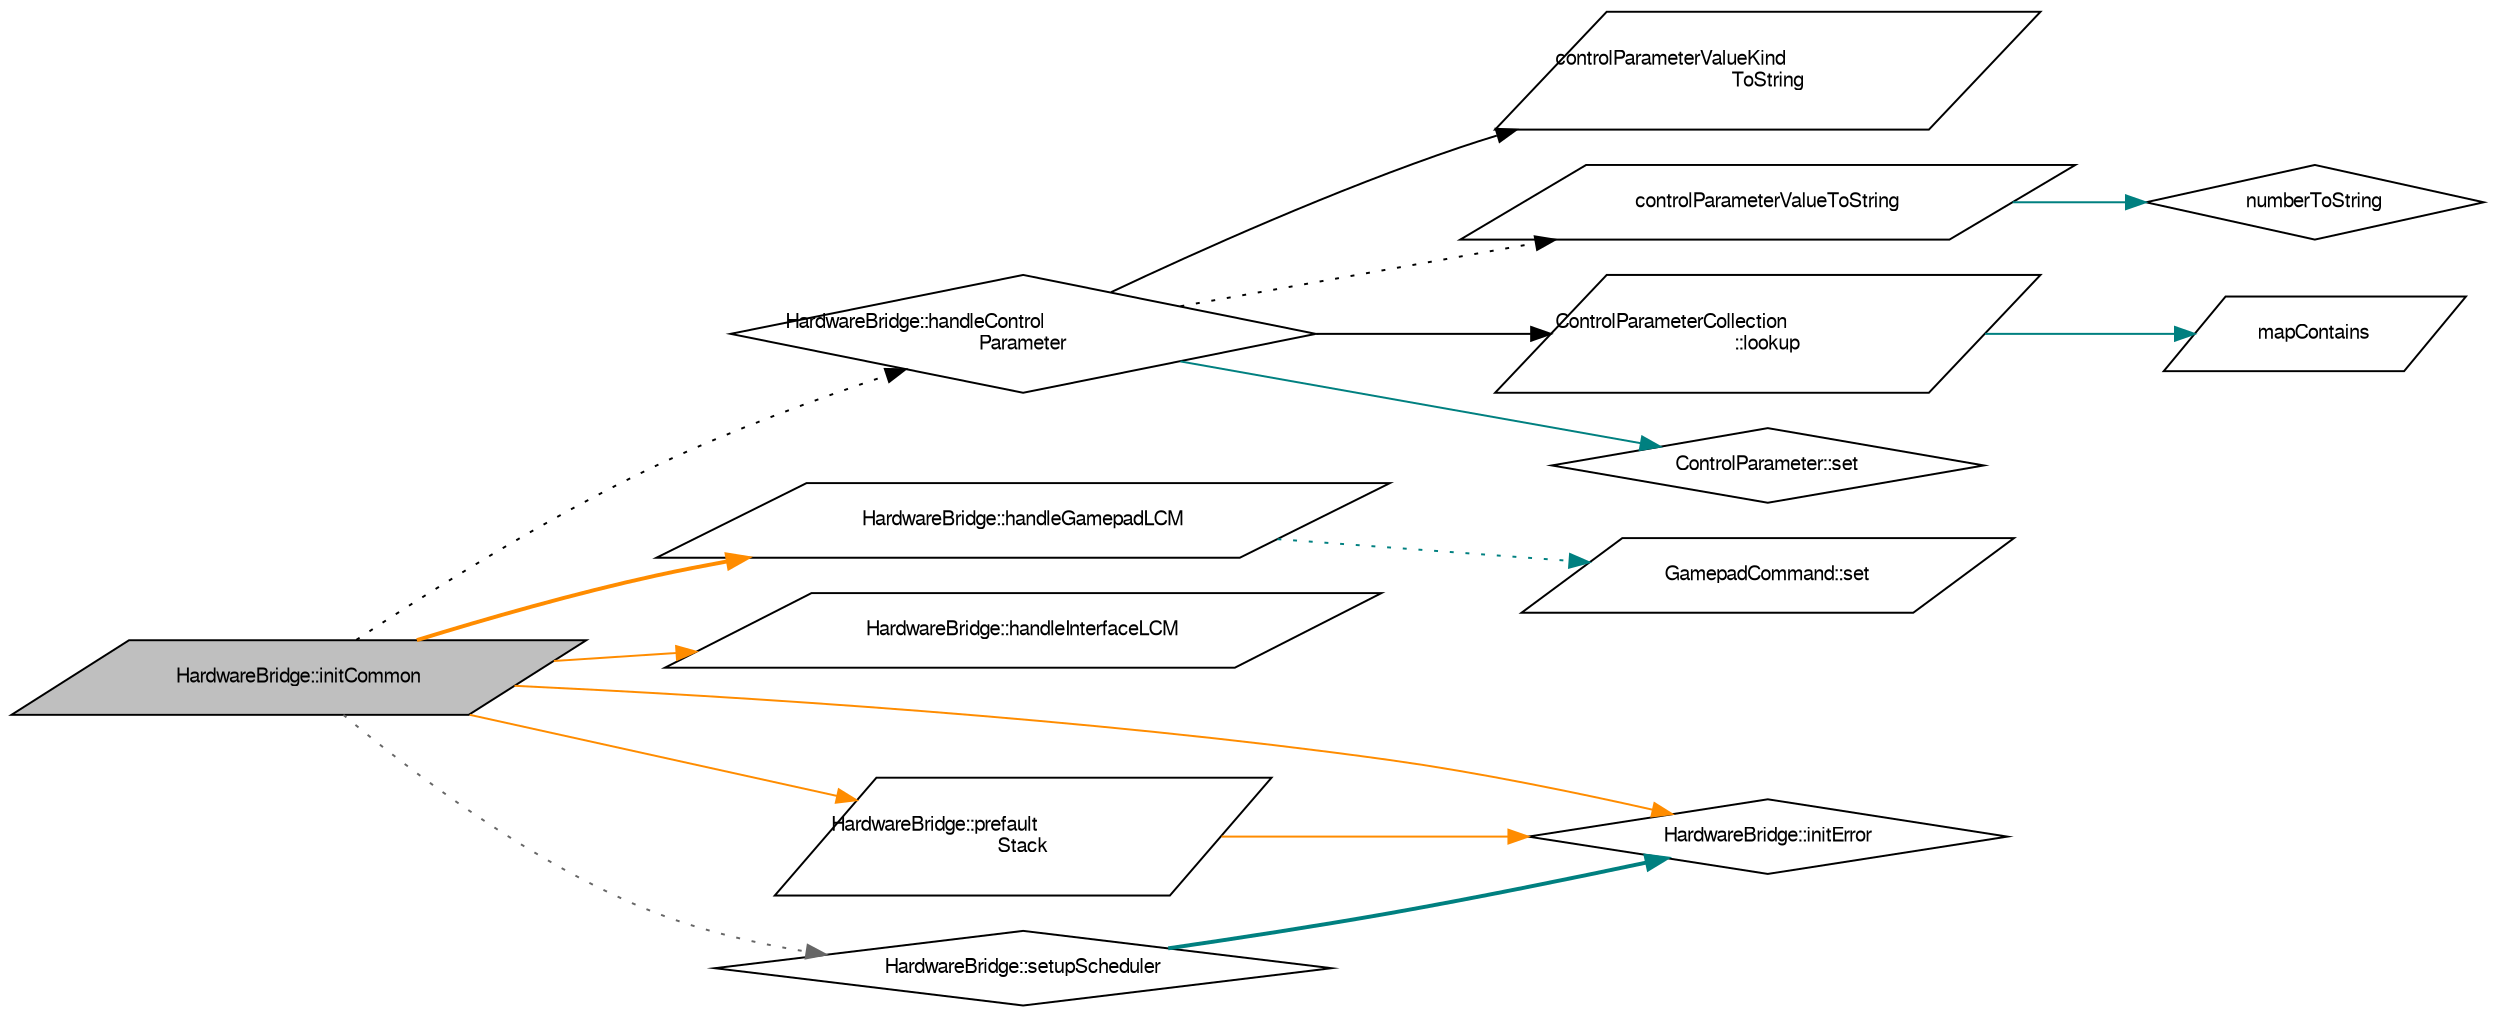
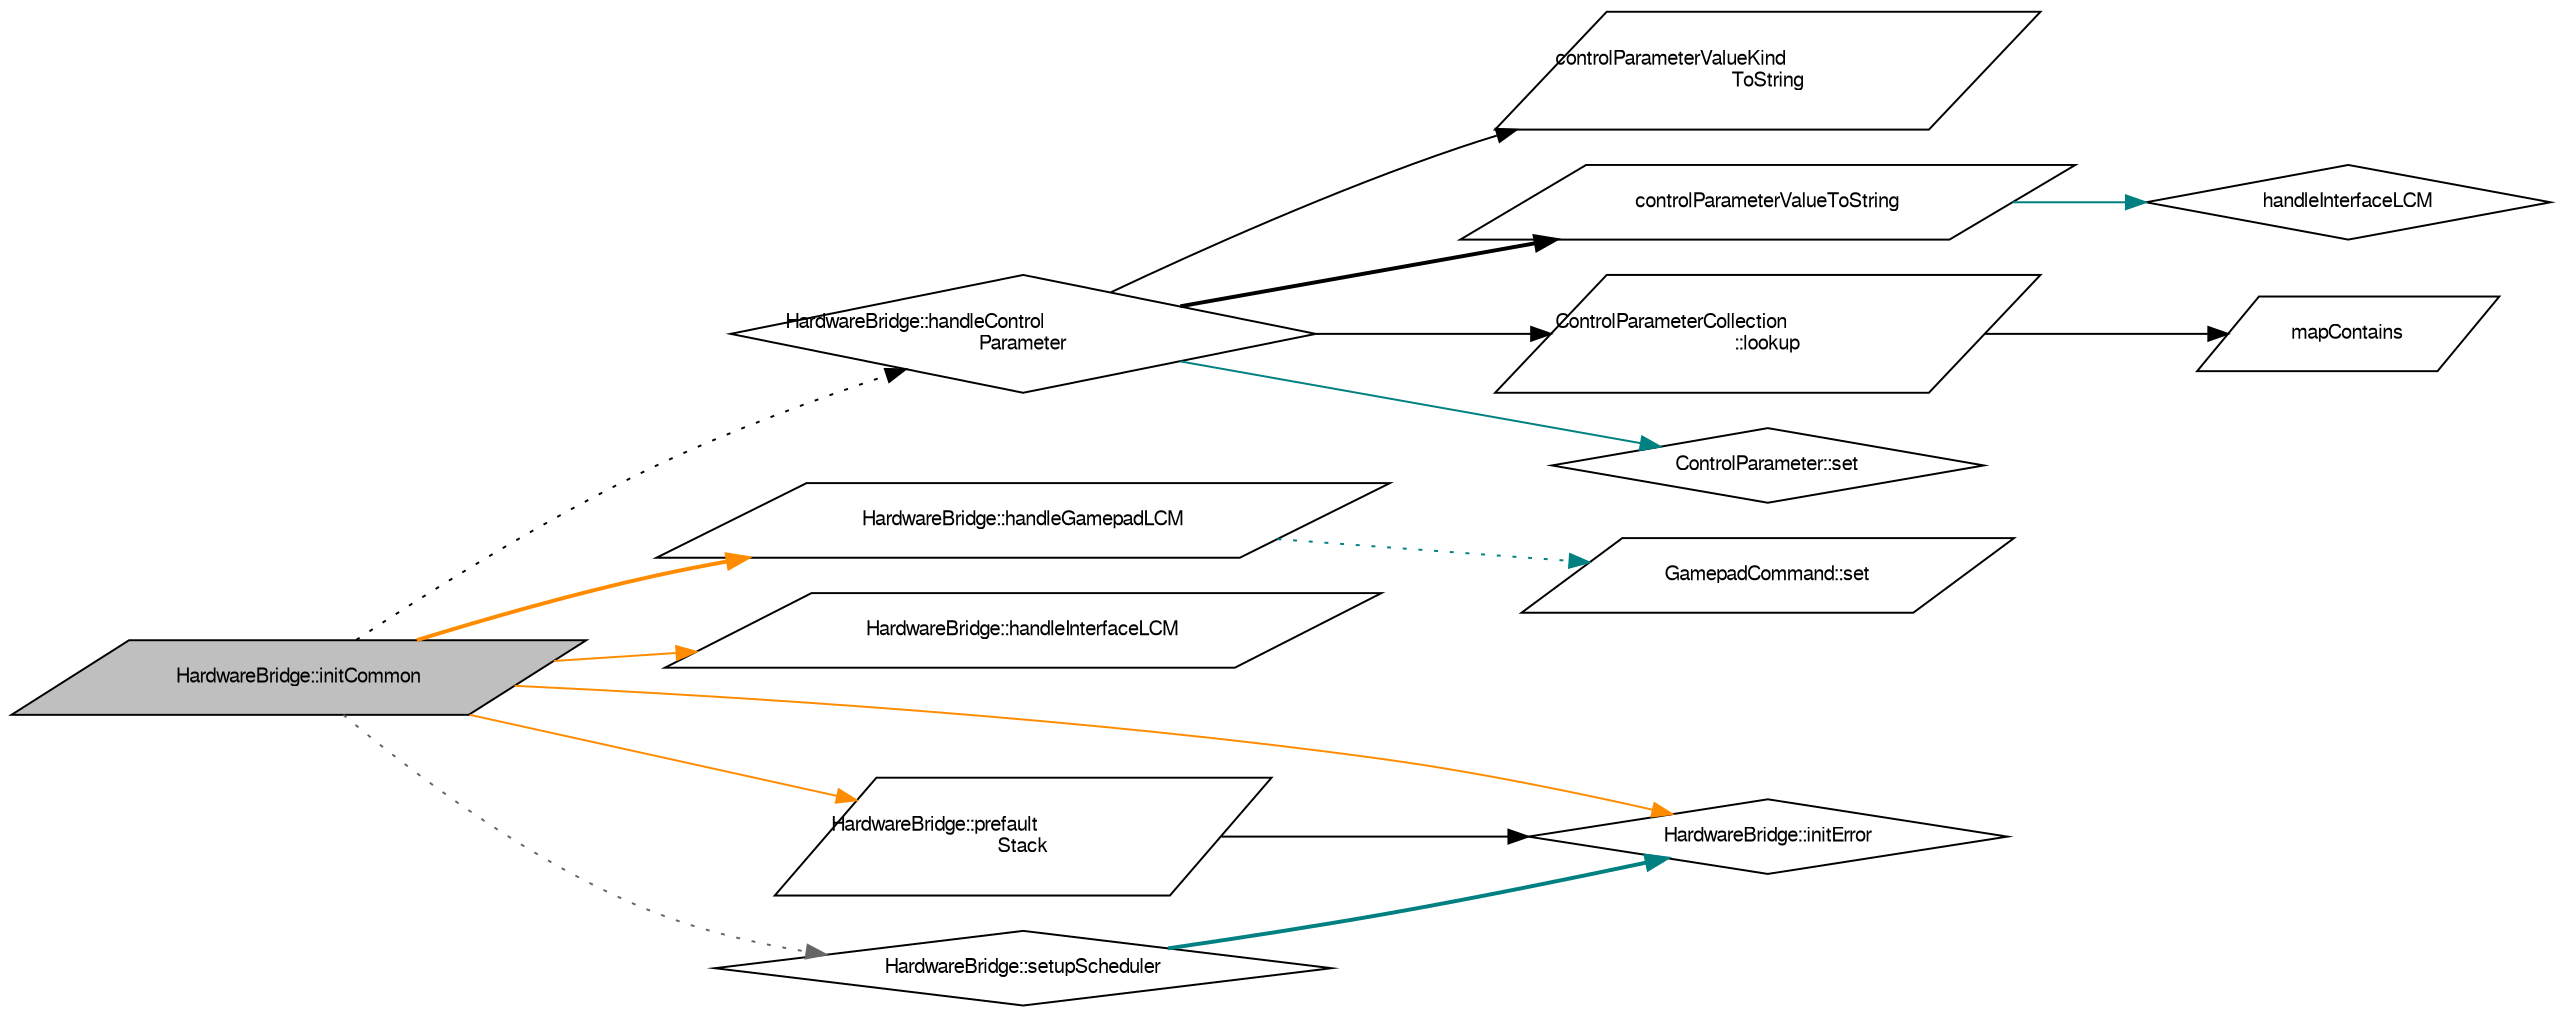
(2315, 202) -> (2348, 202)
(1358, 275) -> (1358, 275)
(2080, 334) -> (2097, 334)
(1365, 837) -> (1365, 837)
